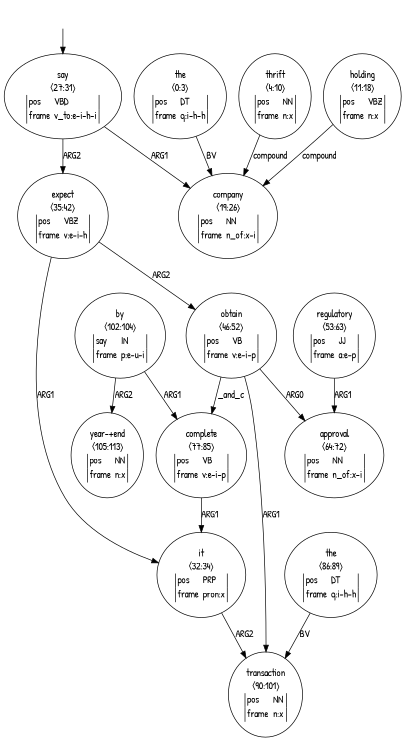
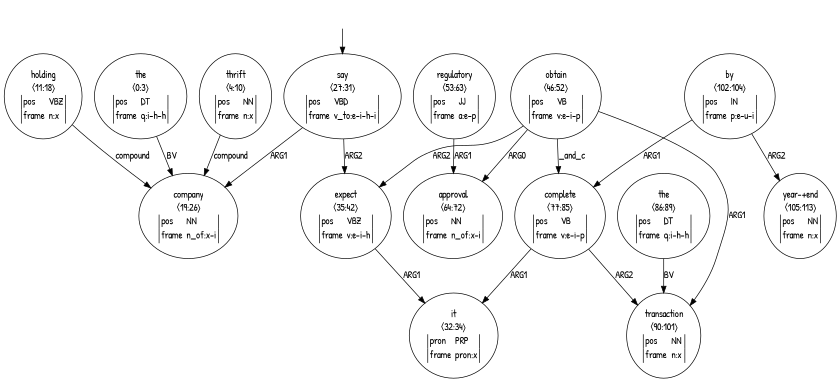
(144, 274) -> (447, 147)
(101, 341) -> (711, 102)
(184, 580) -> (438, 341)
(232, 632) -> (611, 275)
